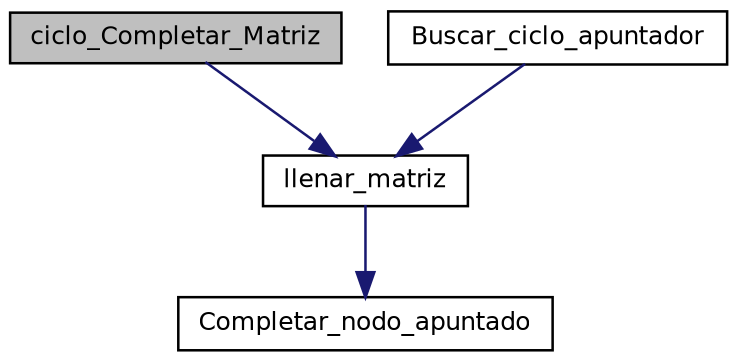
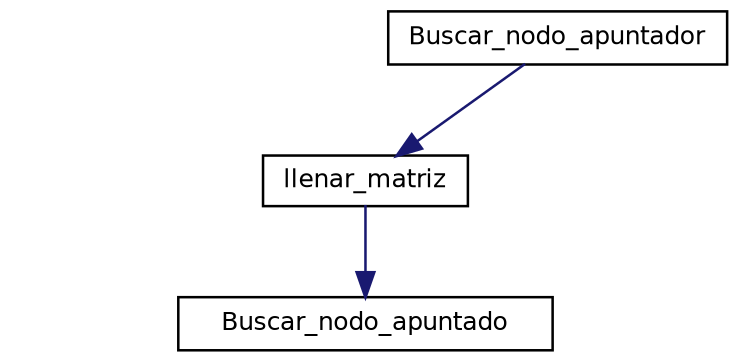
(176, 38) -> none
(558, 38) -> (558, 38)
(365, 324) -> (365, 324)
